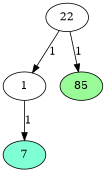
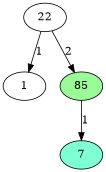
(79, 52) -> (69, 52)
(24, 117) -> (81, 117)
